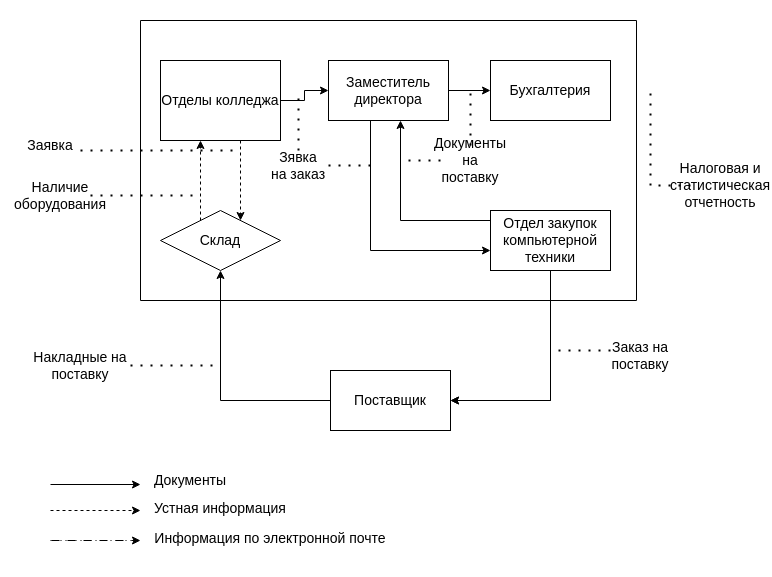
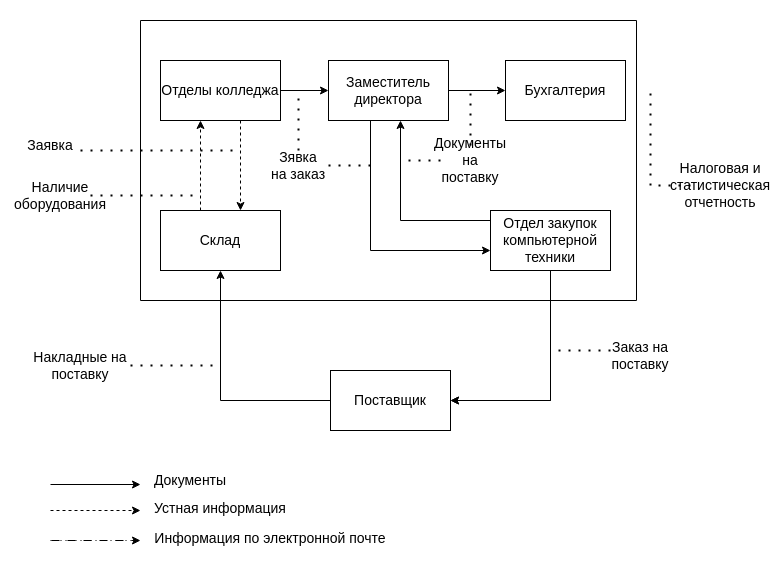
(551, 91) -> (566, 91)
(221, 101) -> (221, 91)
(221, 241) -> (221, 241)
